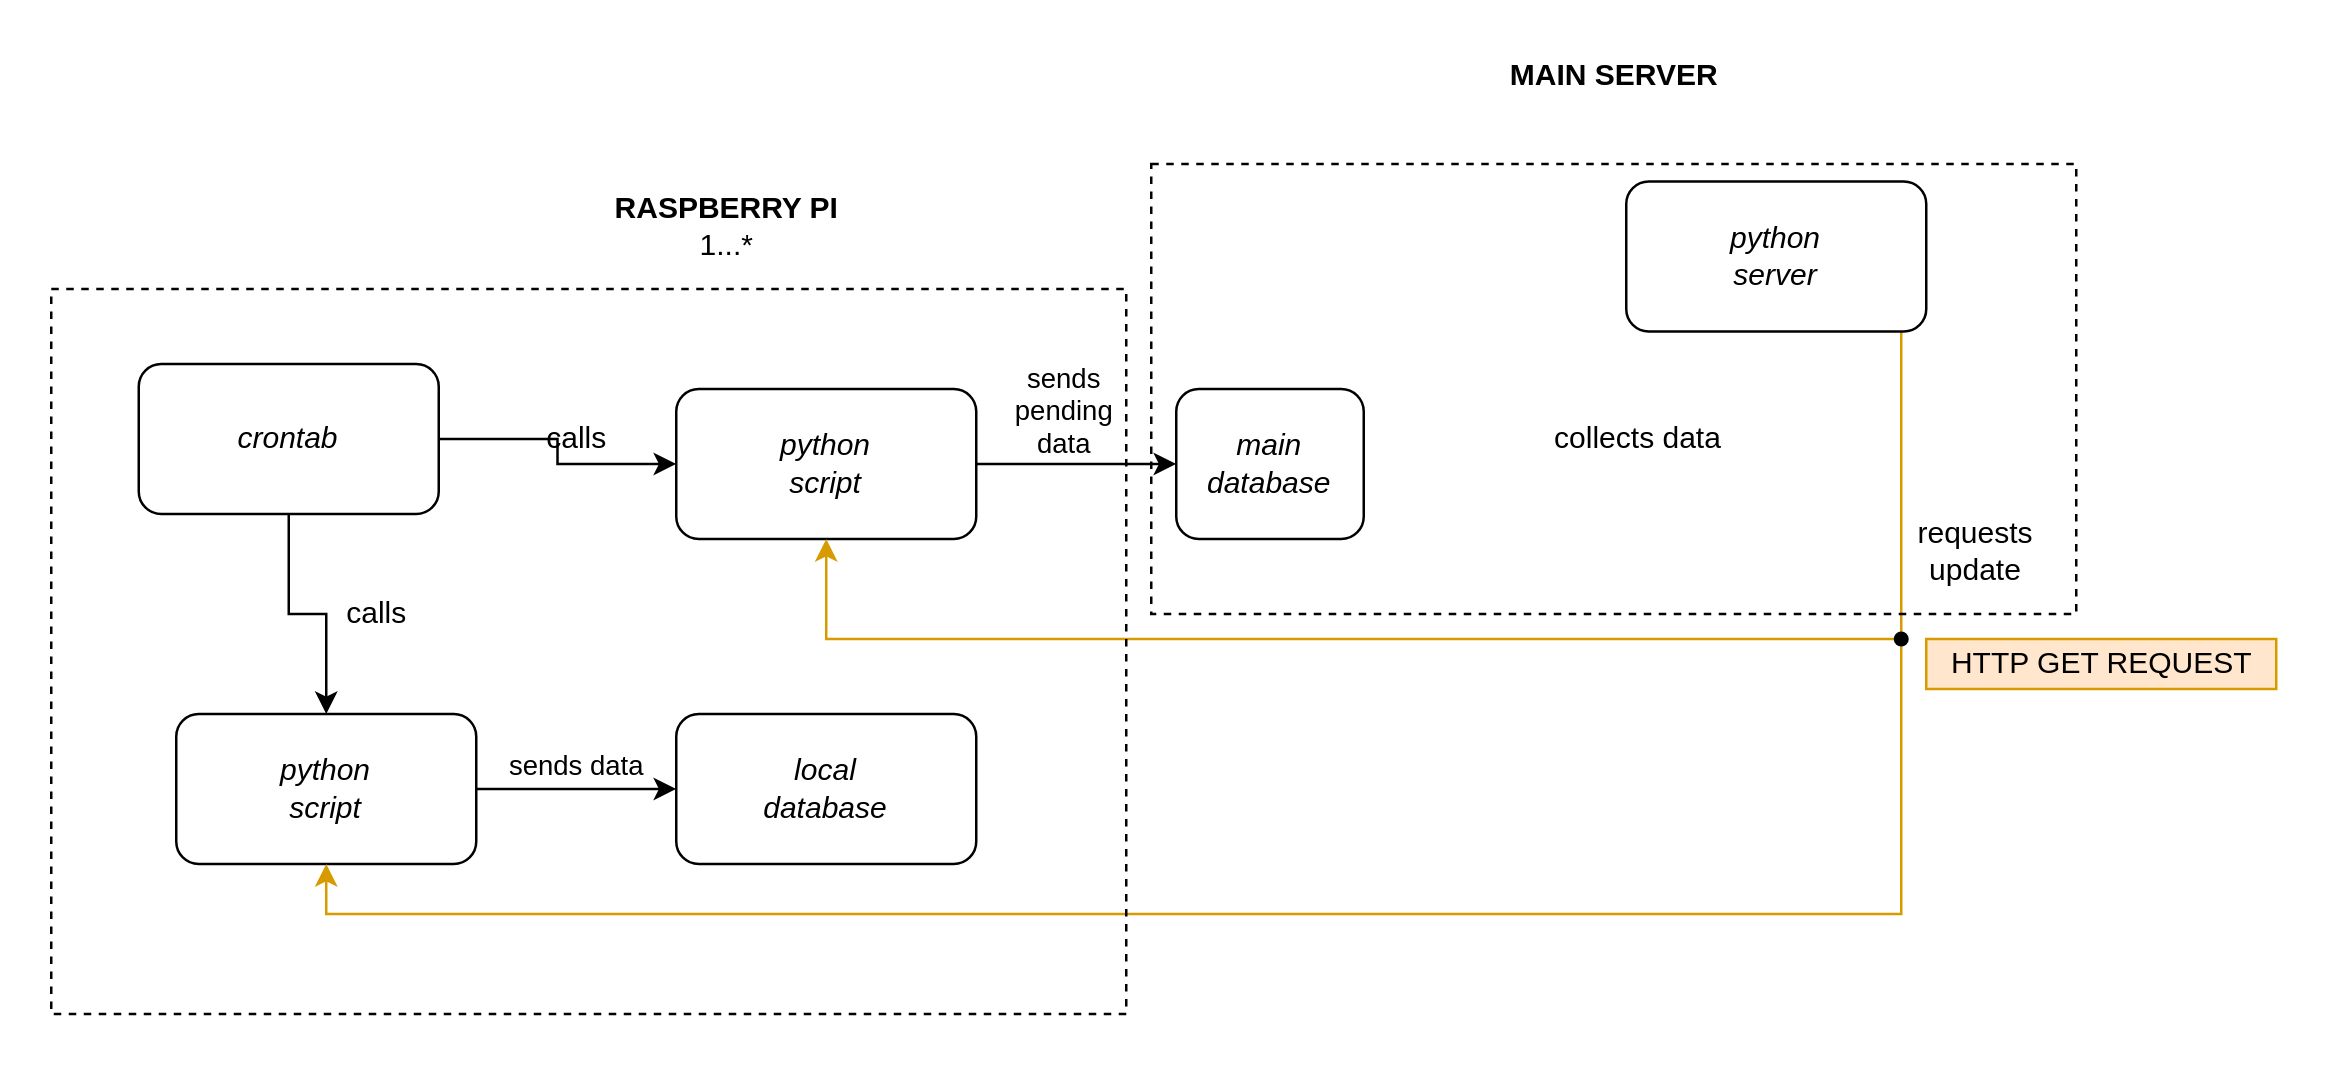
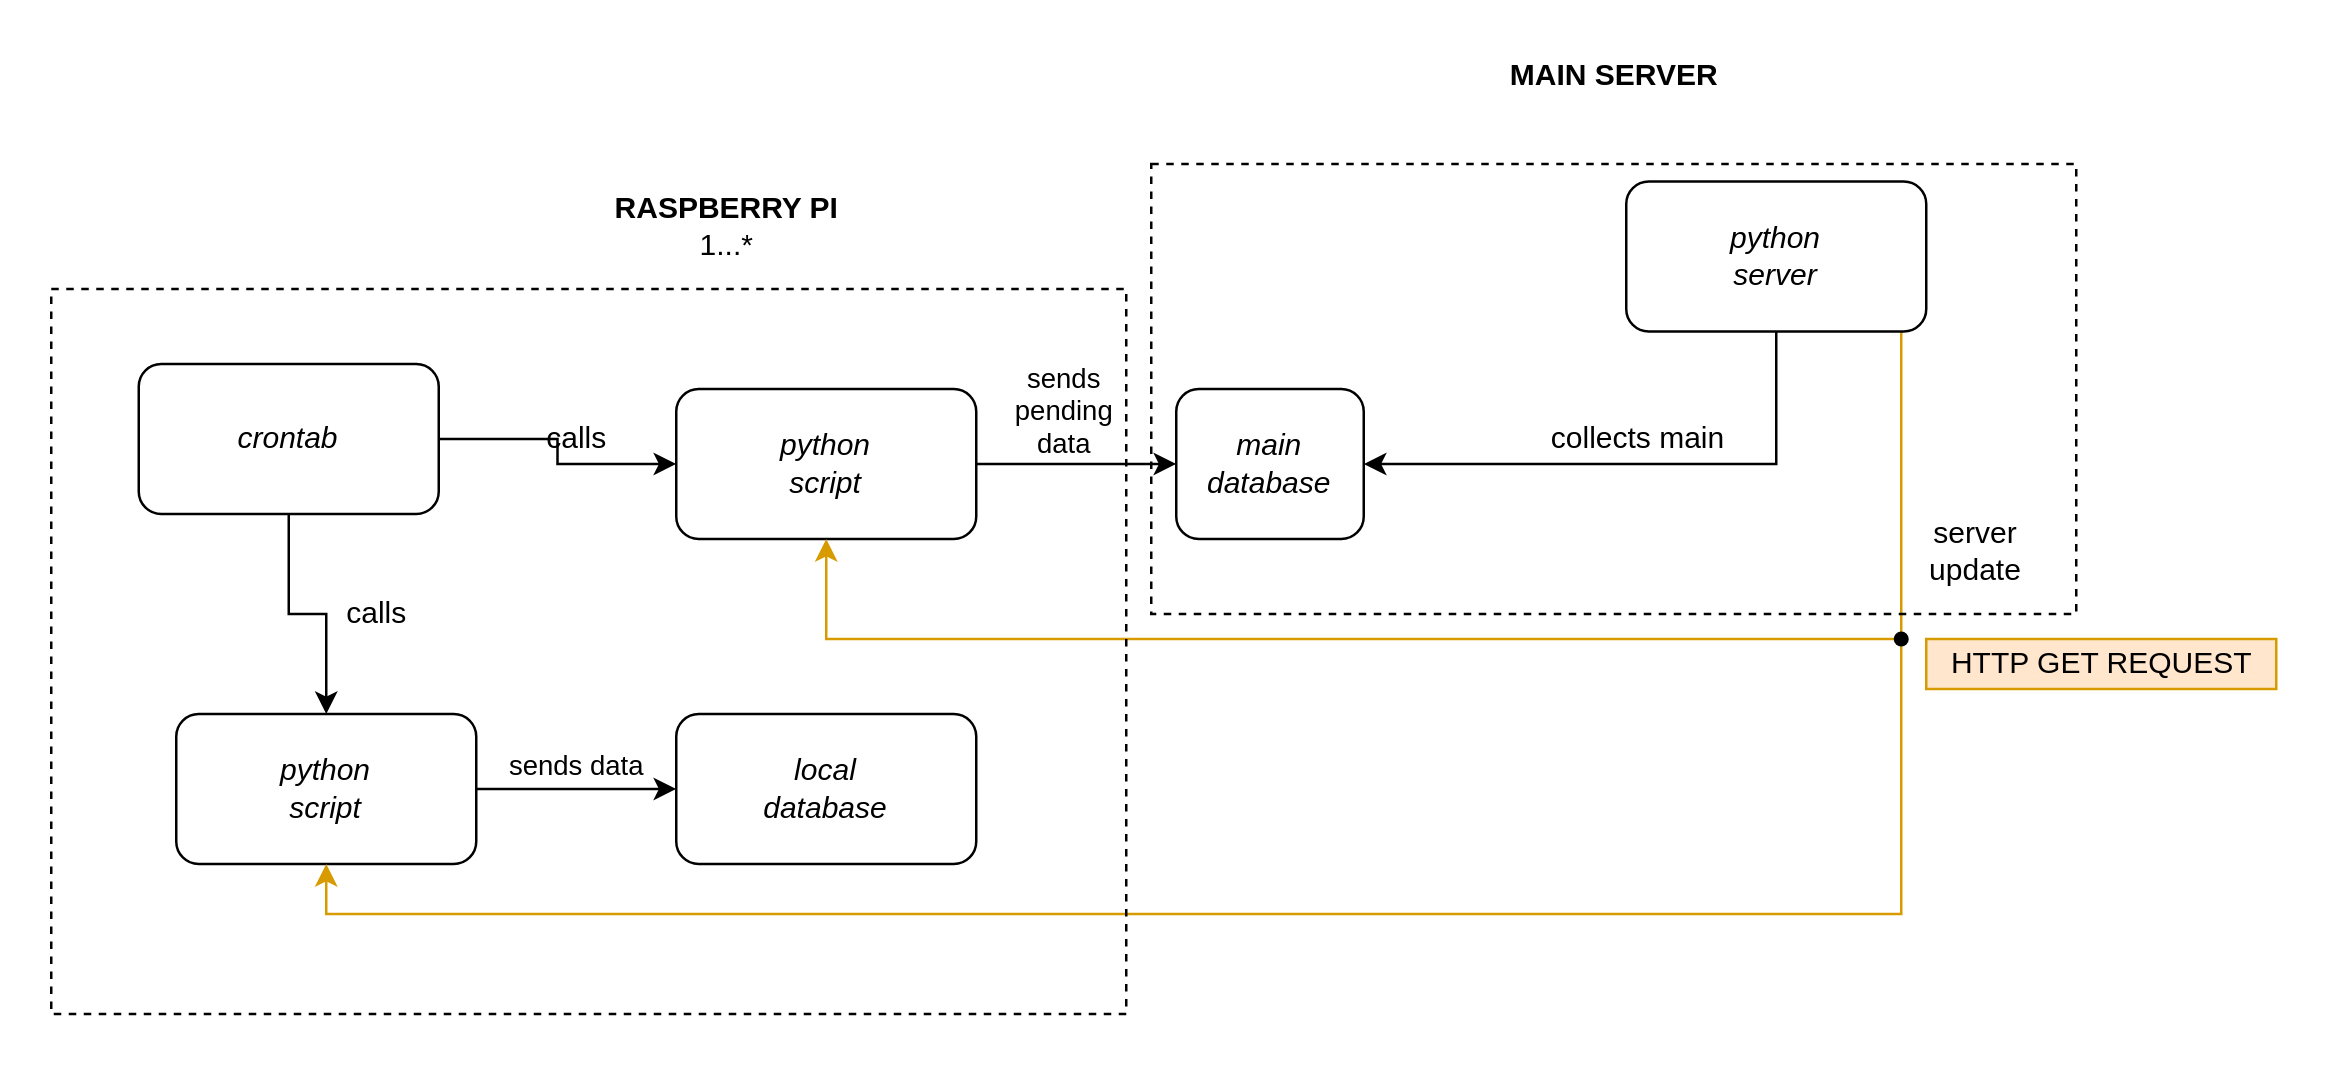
(1639, 439) -> (1639, 439)
none -> (1644, 464)
(1976, 551) -> (1976, 551)
